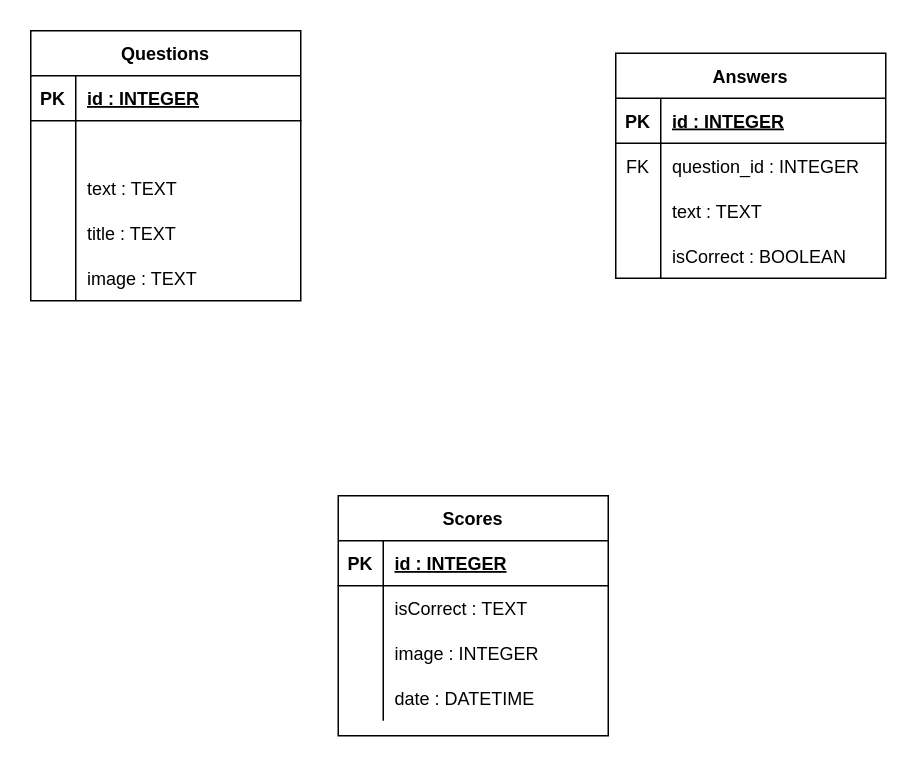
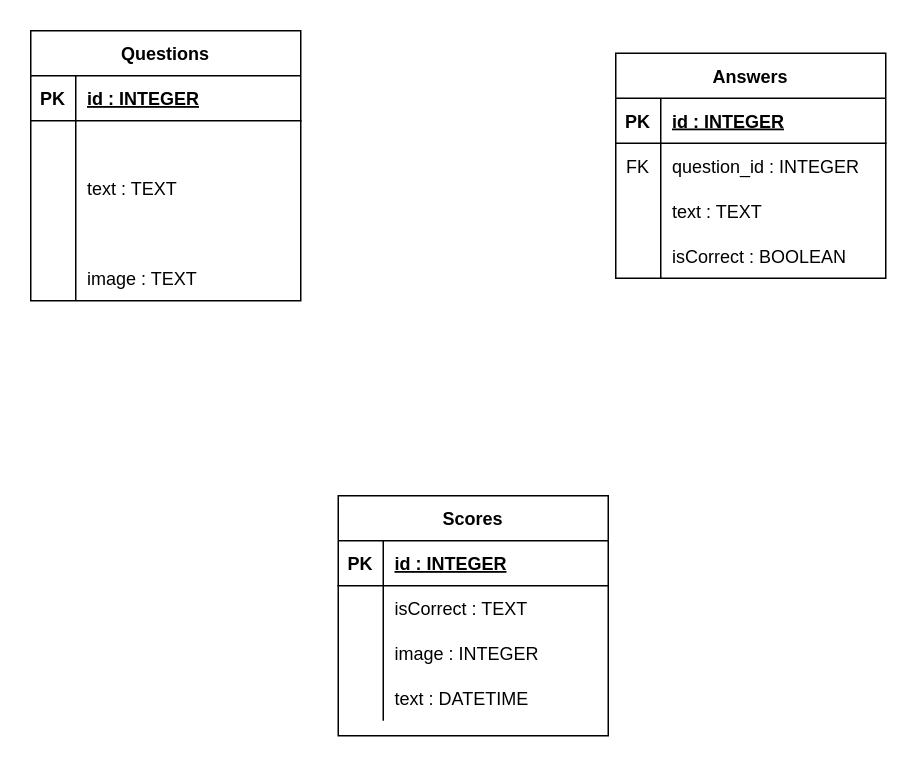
(188, 233) -> none
(463, 699) -> (463, 699)
